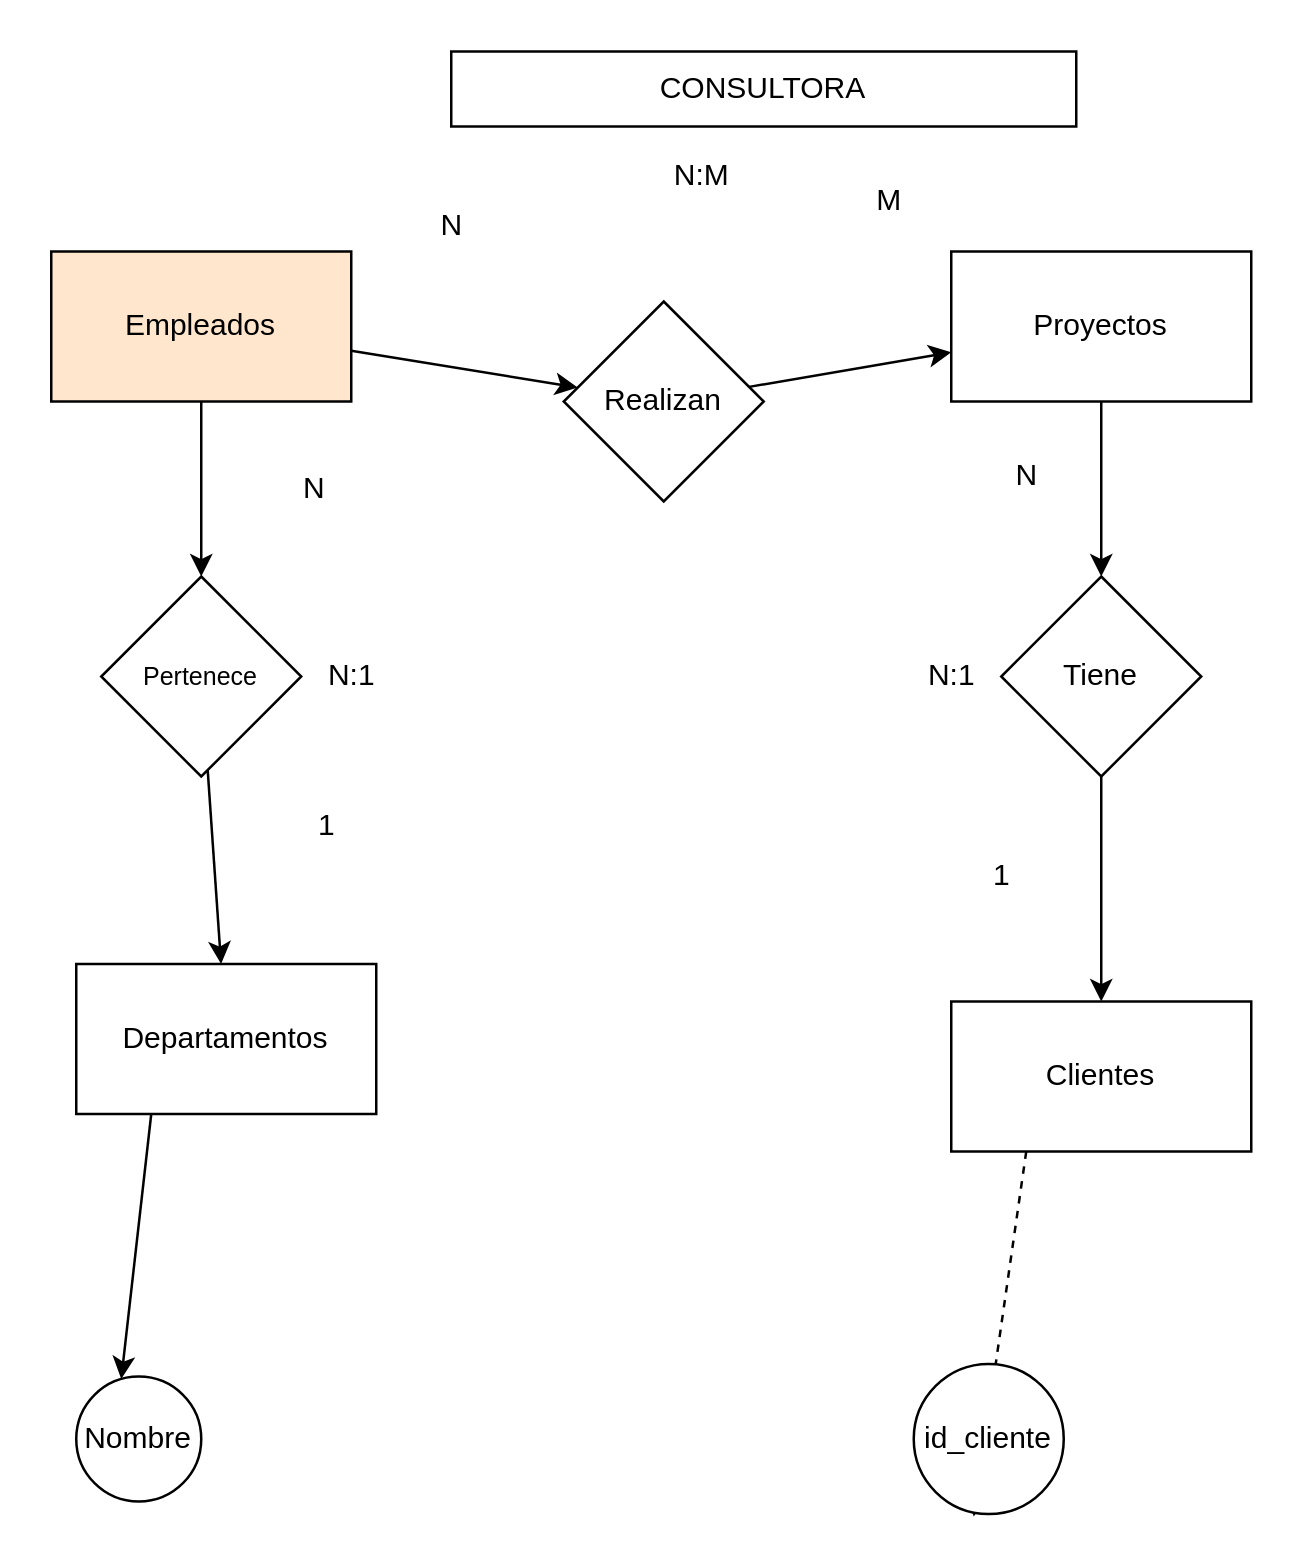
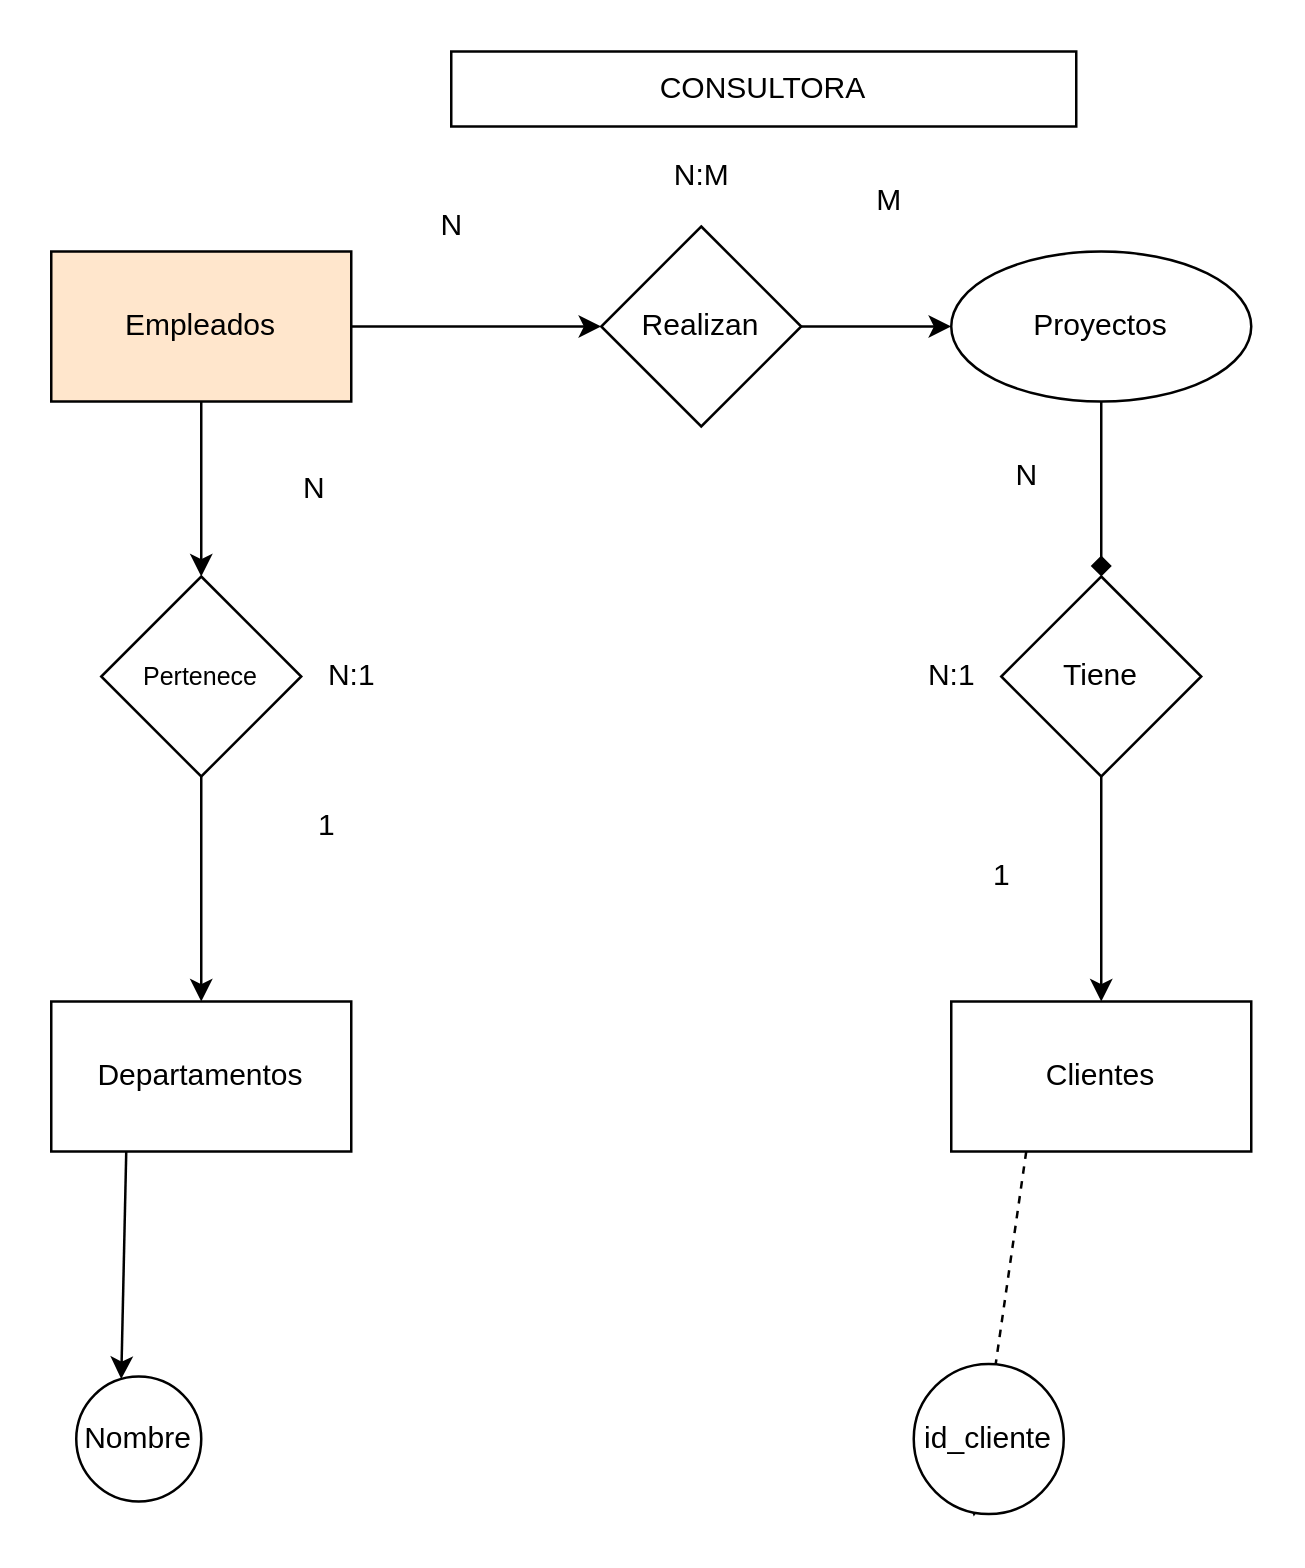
(1101, 326) -> (1101, 326)
(664, 401) -> (701, 326)
(1101, 557) -> (1101, 556)
(226, 1039) -> (201, 1076)
